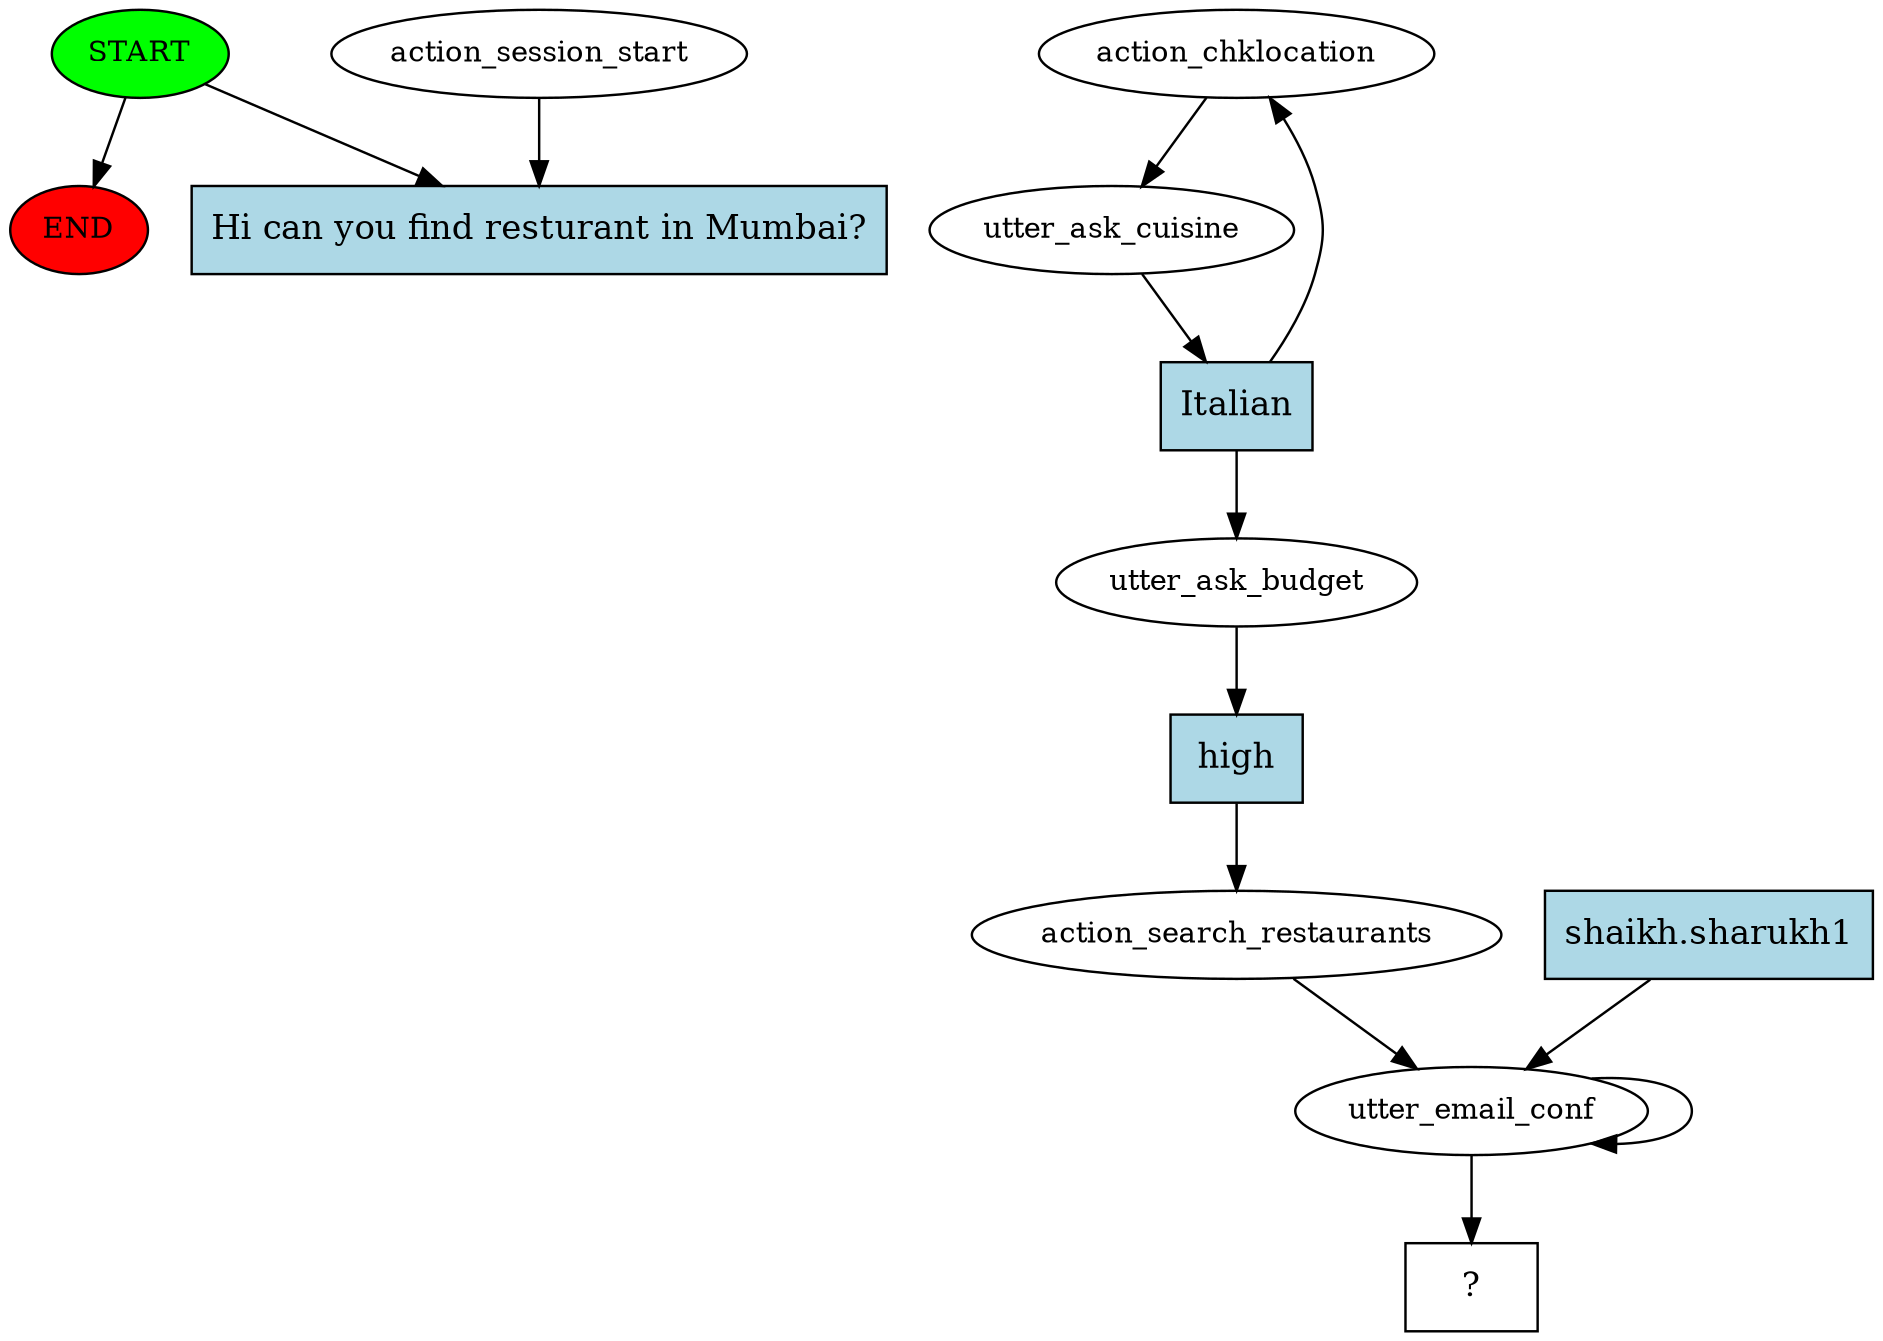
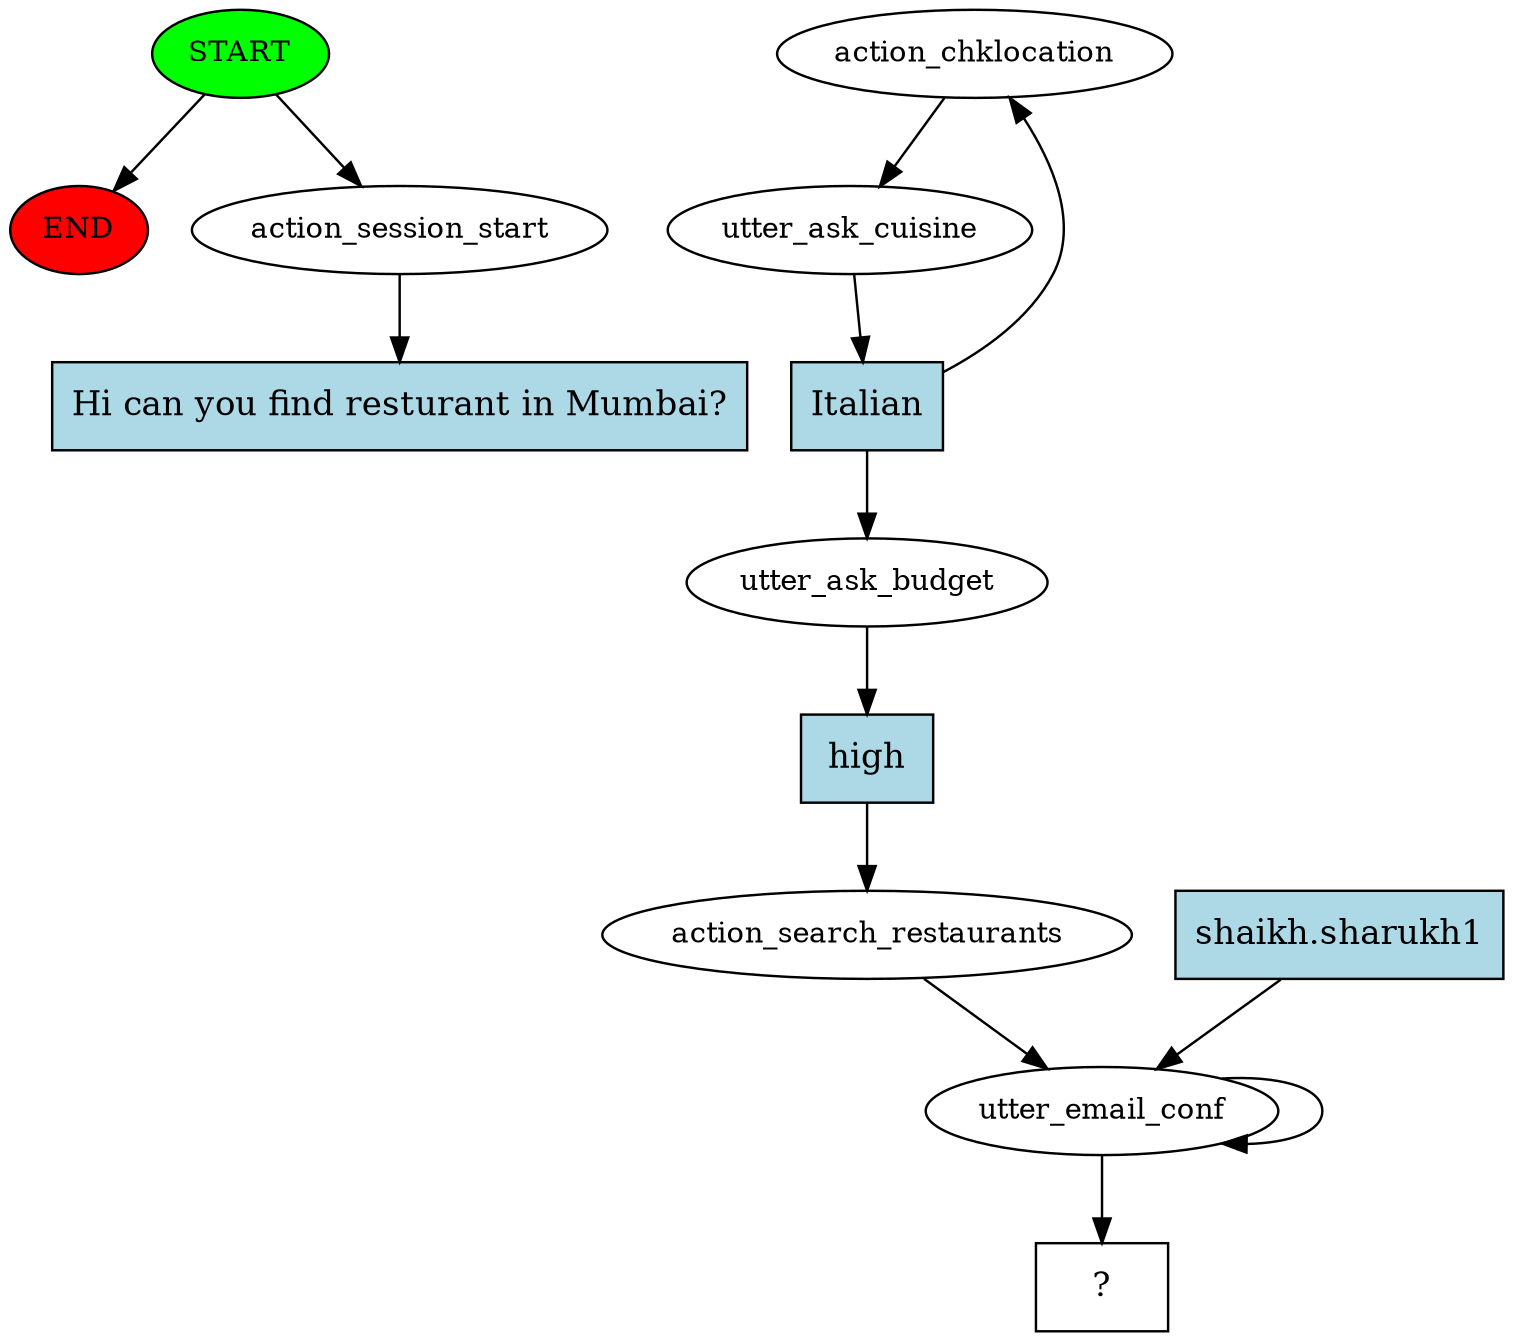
(312, 130) -> (310, 131)
